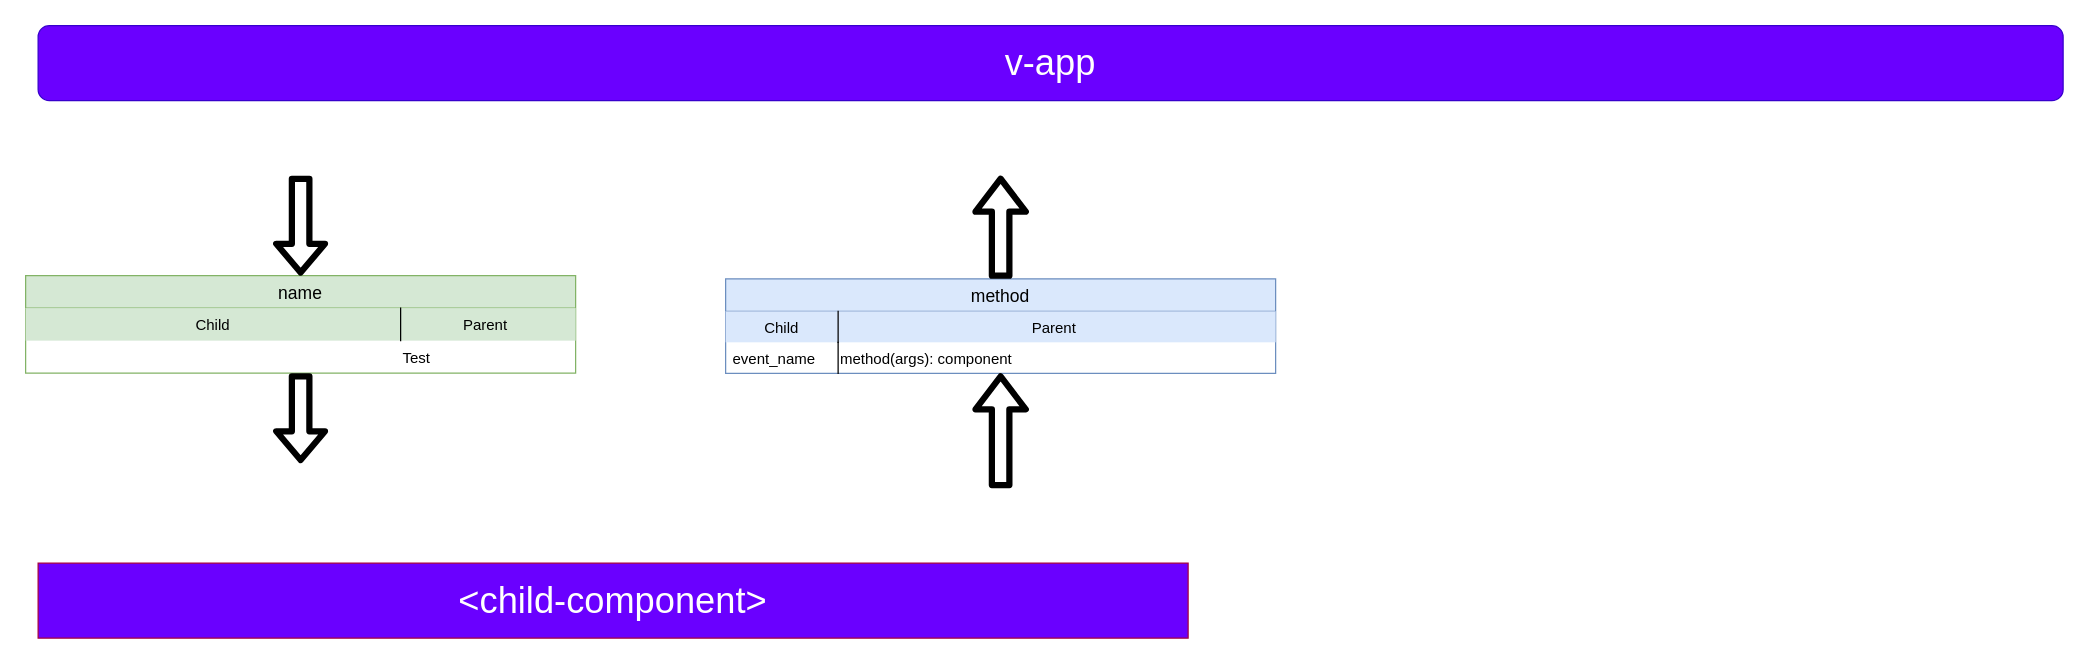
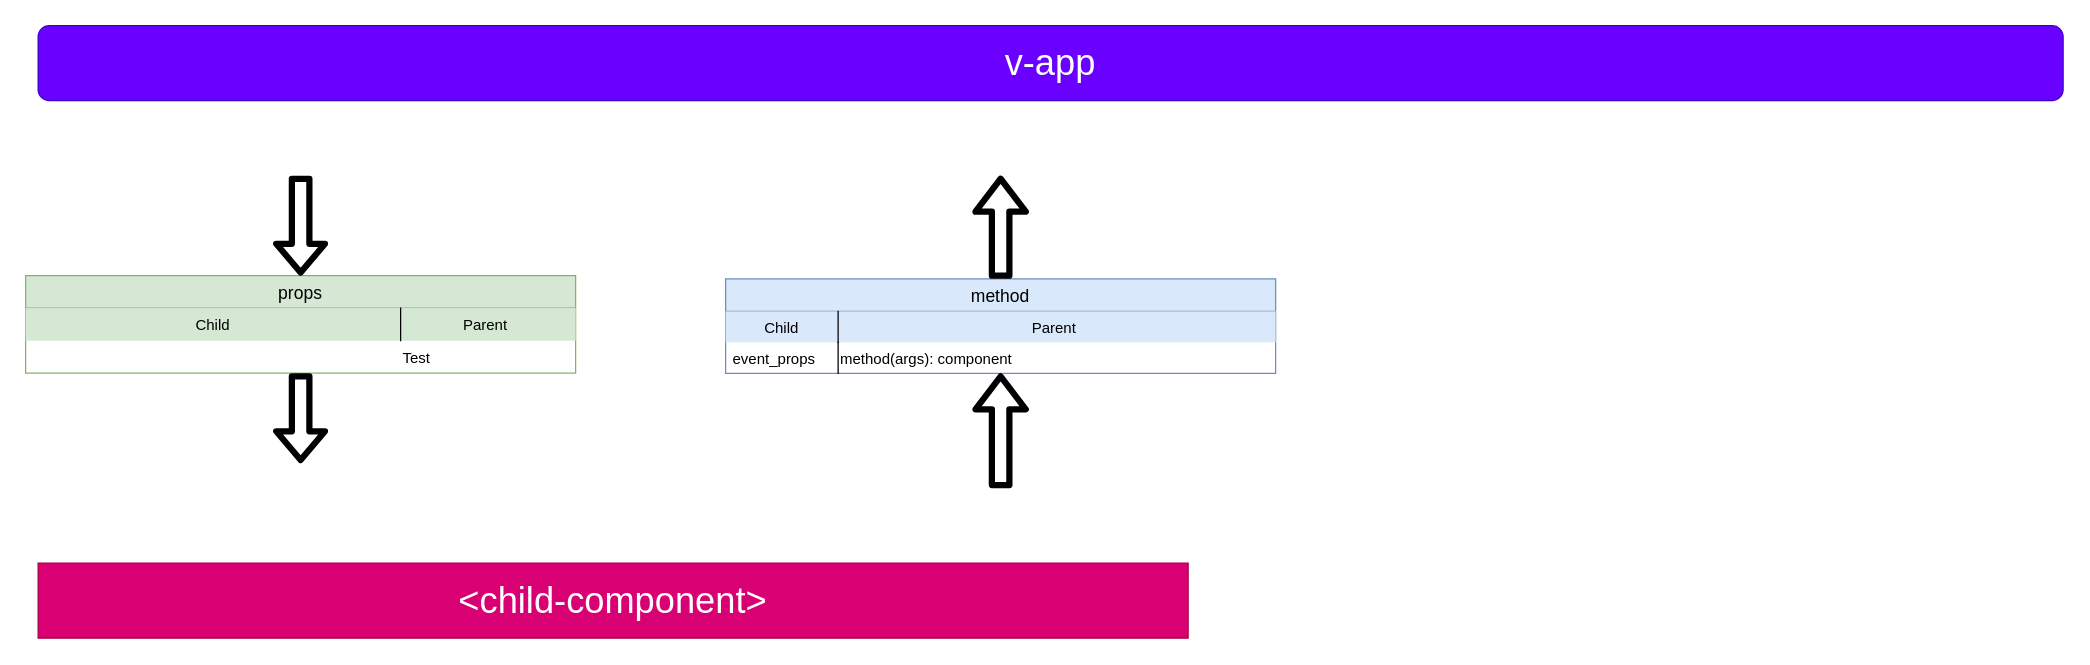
(300, 293) -> (300, 293)
(775, 359) -> (779, 359)
(613, 601) -> (613, 601)
